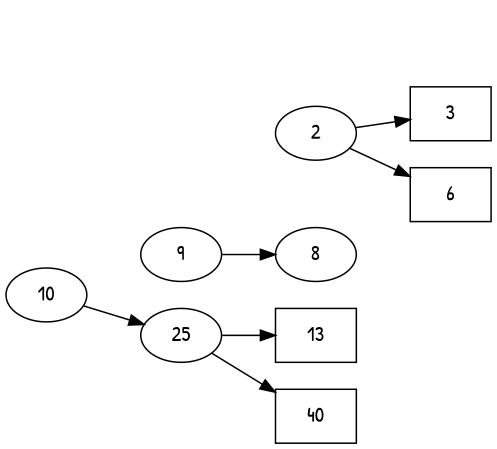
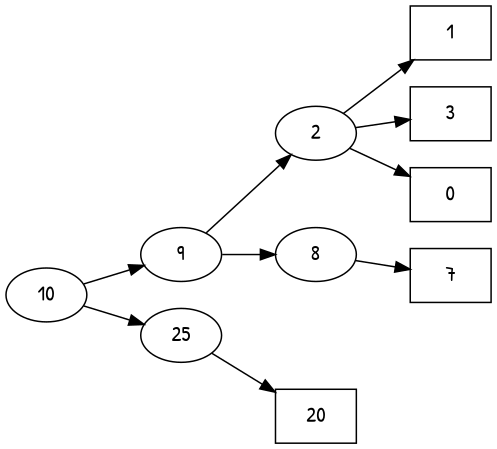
none -> (451, 33)
(451, 195) -> (451, 195)
none -> (243, 199)
none -> (451, 275)
none -> (107, 277)
(316, 335) -> none
(316, 416) -> (316, 416)
